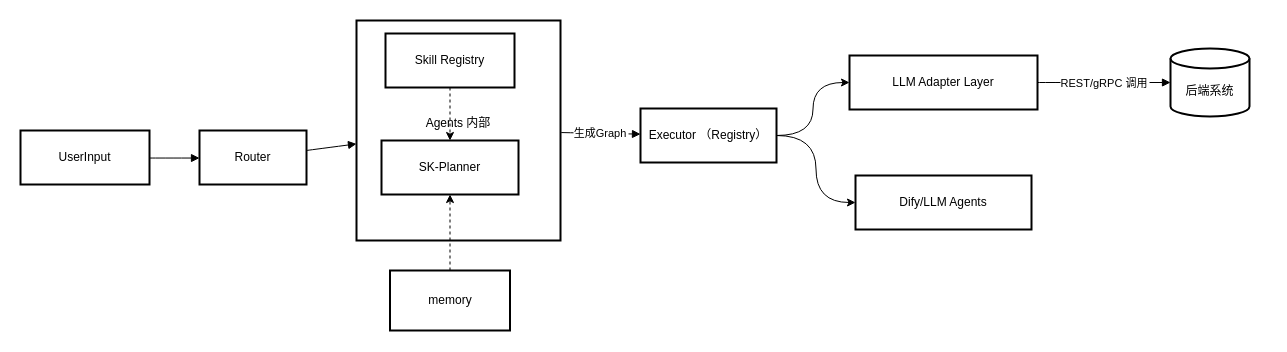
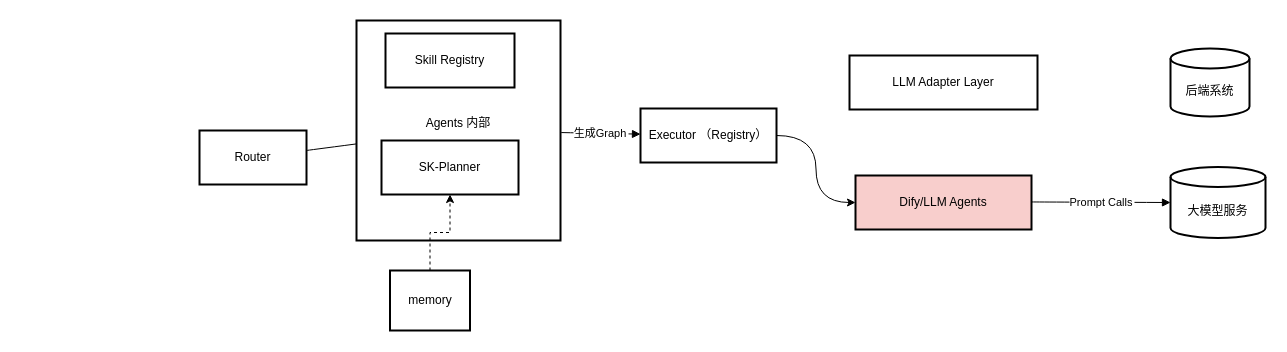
(1101, 83) -> none
(813, 106) -> none
(450, 111) -> none
(347, 145) -> (350, 145)
(85, 158) -> none
(171, 158) -> none
none -> (1098, 202)
(944, 203) -> (944, 203)
none -> (1218, 203)
(450, 301) -> (430, 301)
